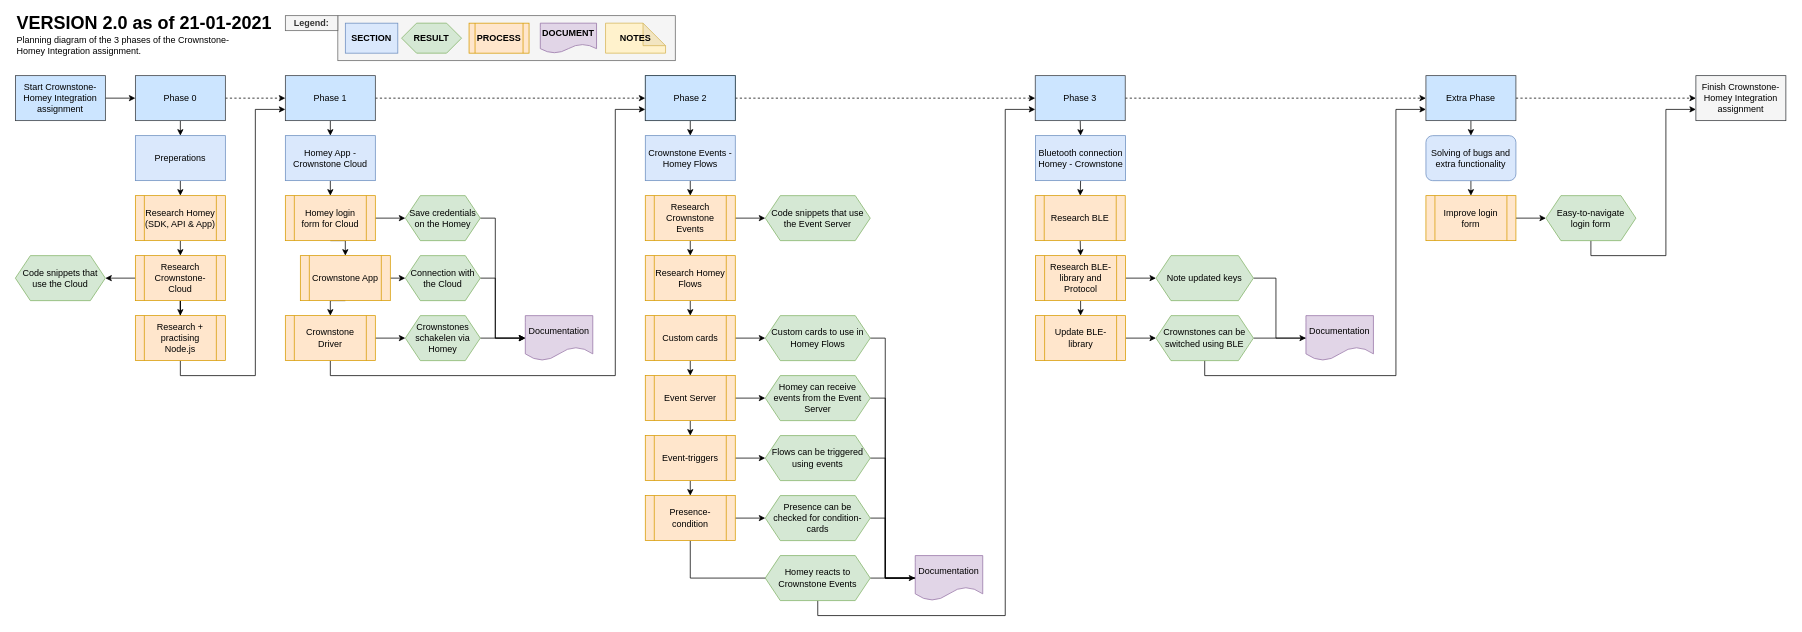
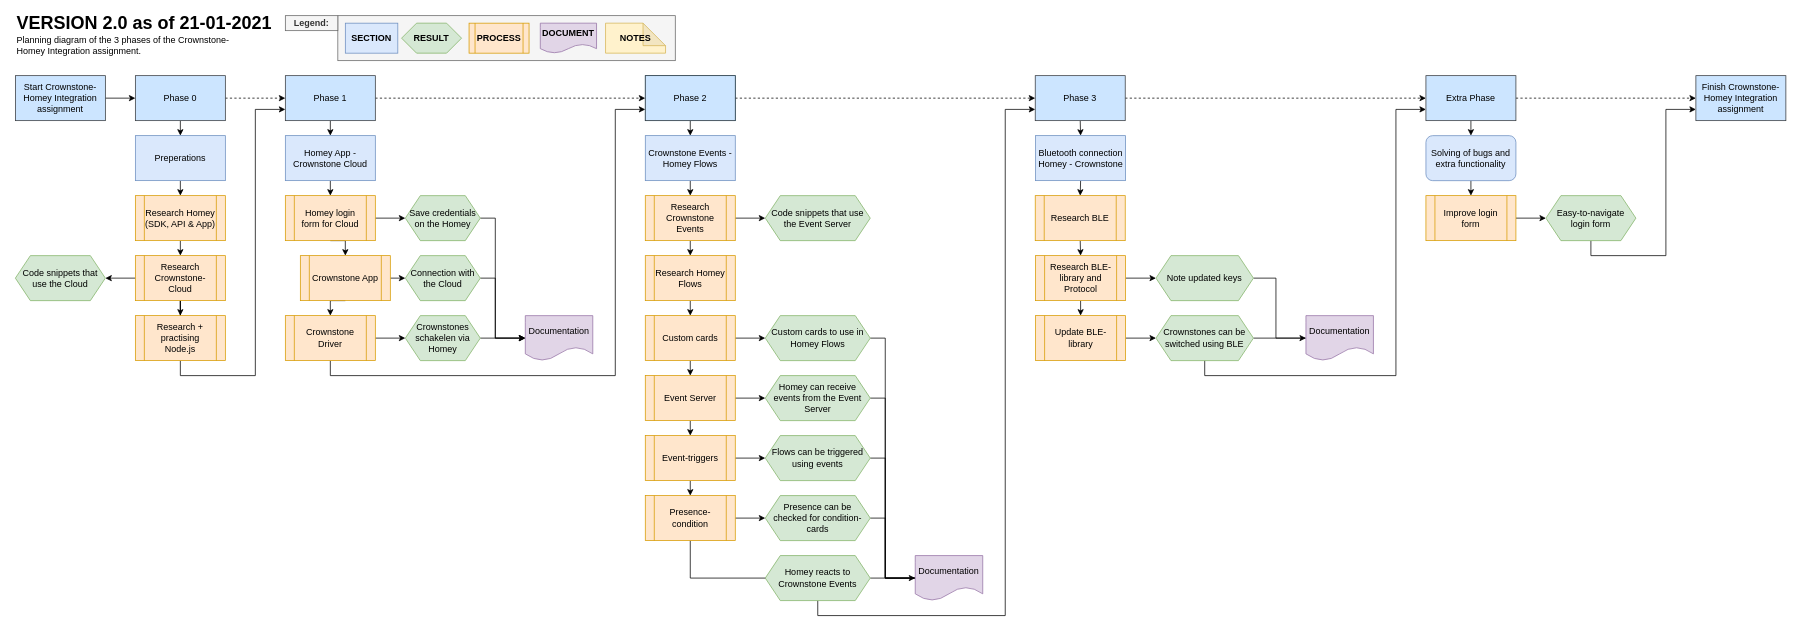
(1741, 98) -> (1741, 98)
